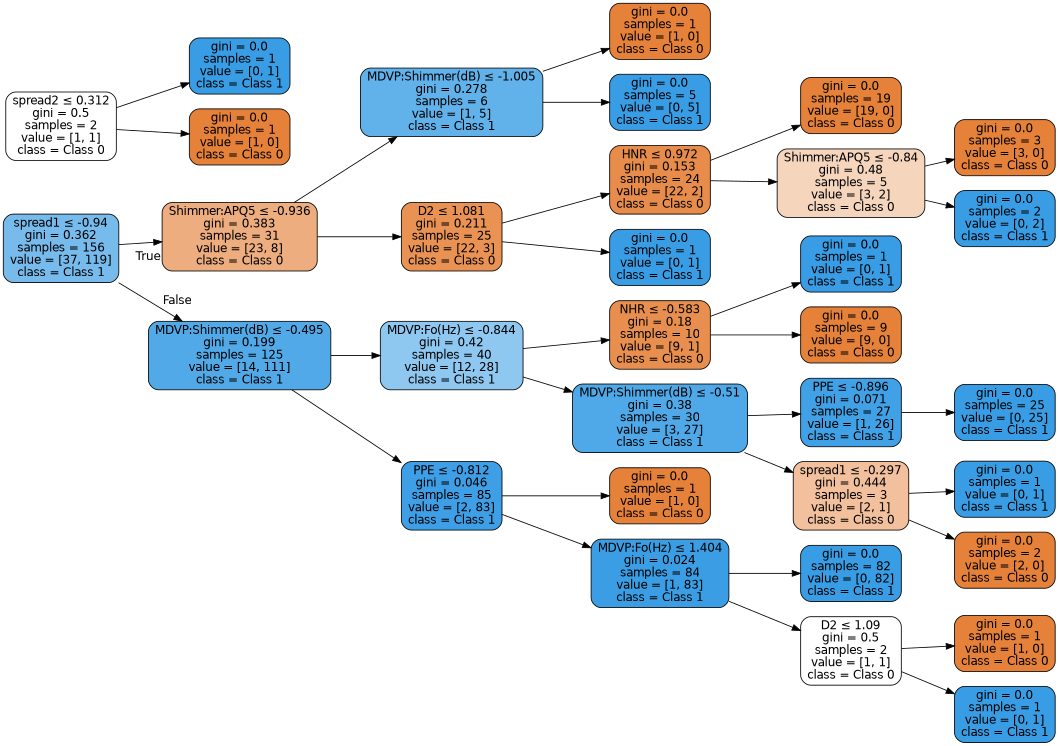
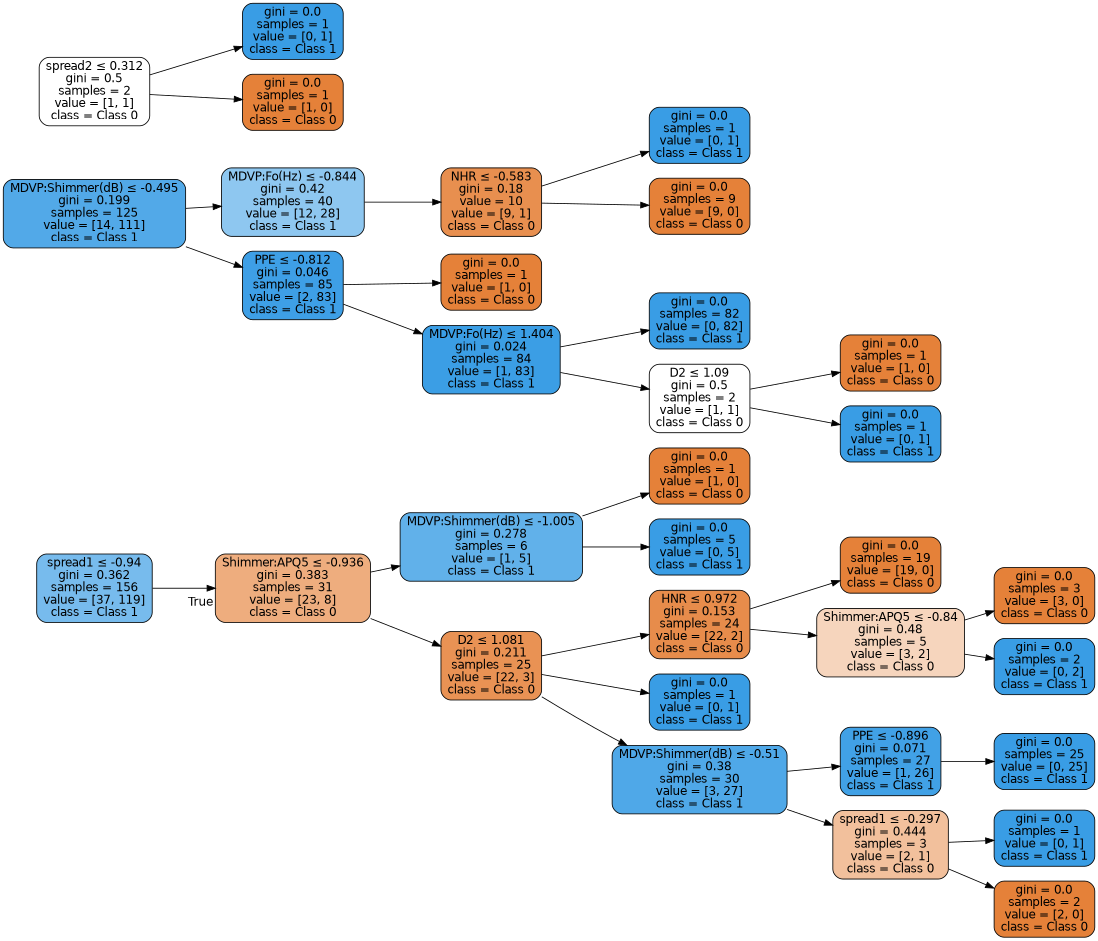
(147, 300) -> none
(660, 335) -> (491, 202)
(544, 383) -> (580, 720)
